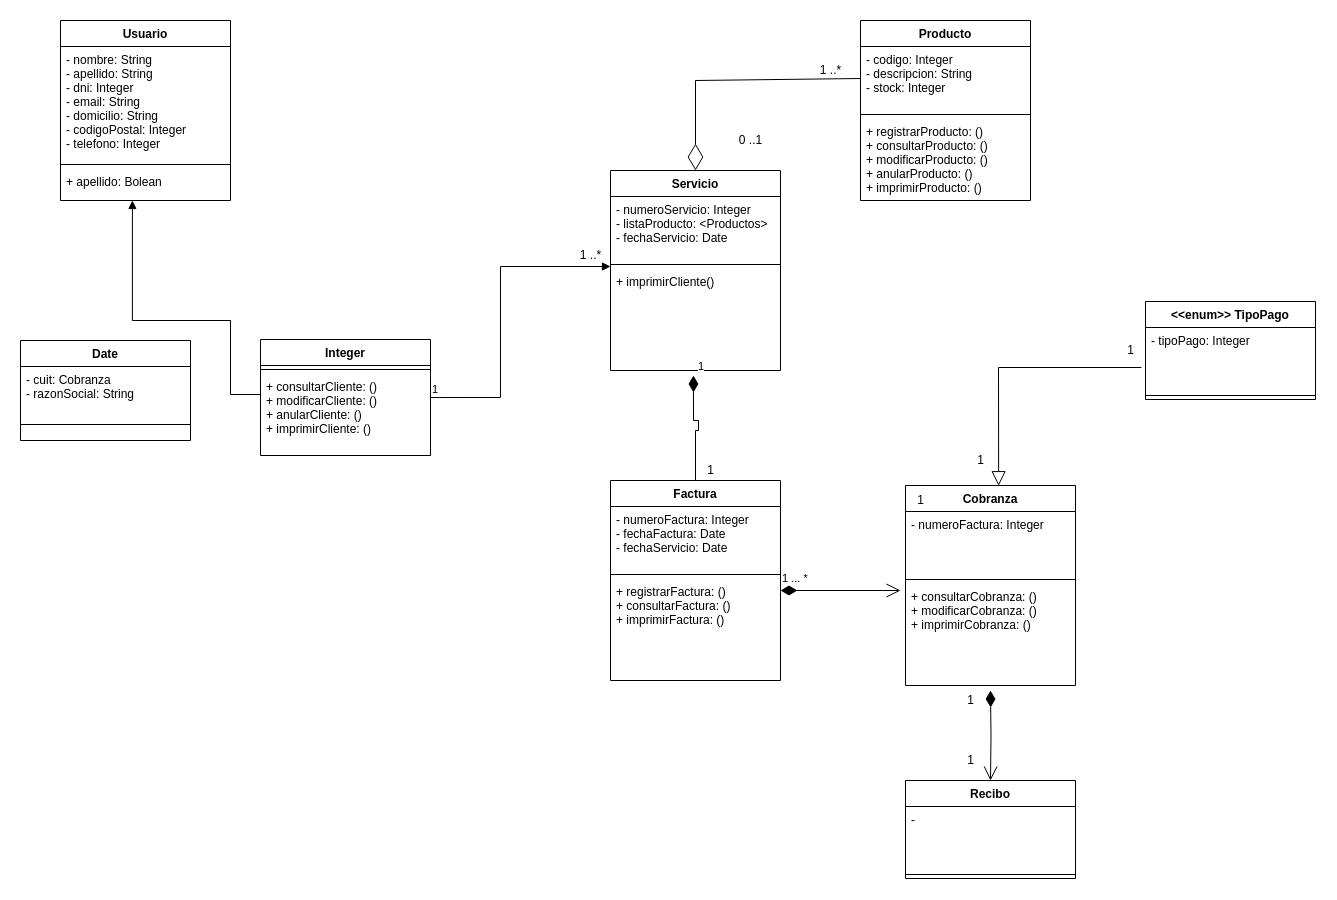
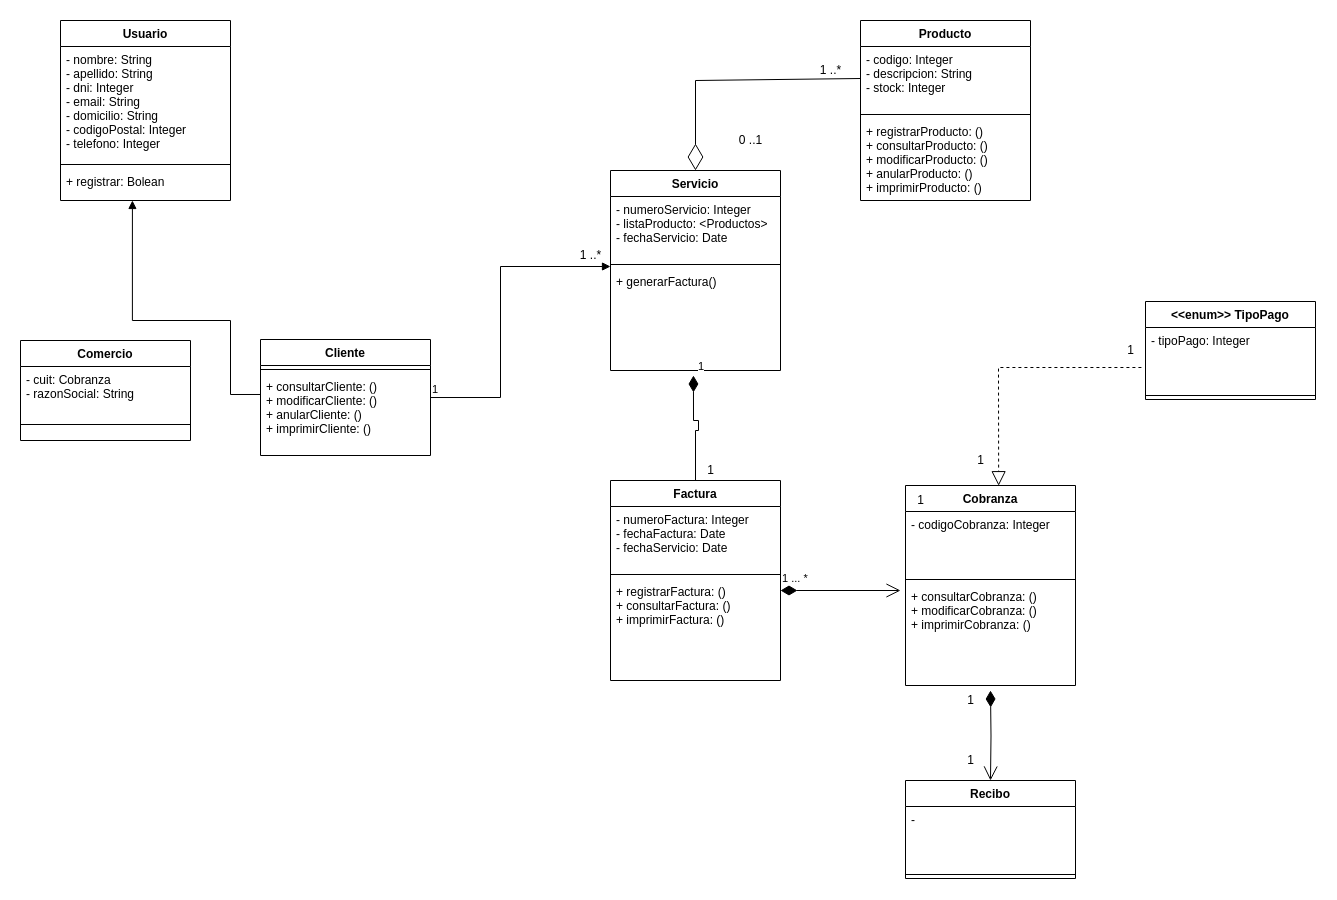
(116, 182) -> (122, 182)
(670, 282) -> (675, 282)
(345, 353) -> (345, 353)
(105, 354) -> (105, 354)
(1017, 368) -> (1017, 368)
(987, 525) -> (989, 525)
